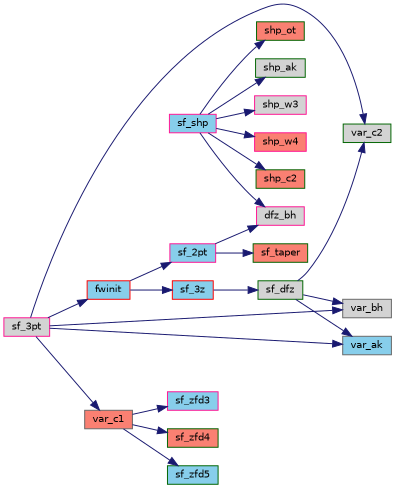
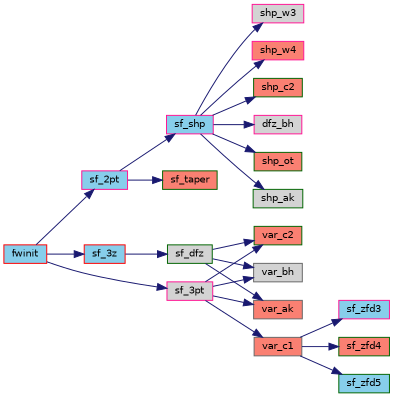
(367, 133) -> (278, 236)
(232, 236) -> (143, 155)
(63, 311) -> (101, 277)
(367, 346) -> (278, 310)
